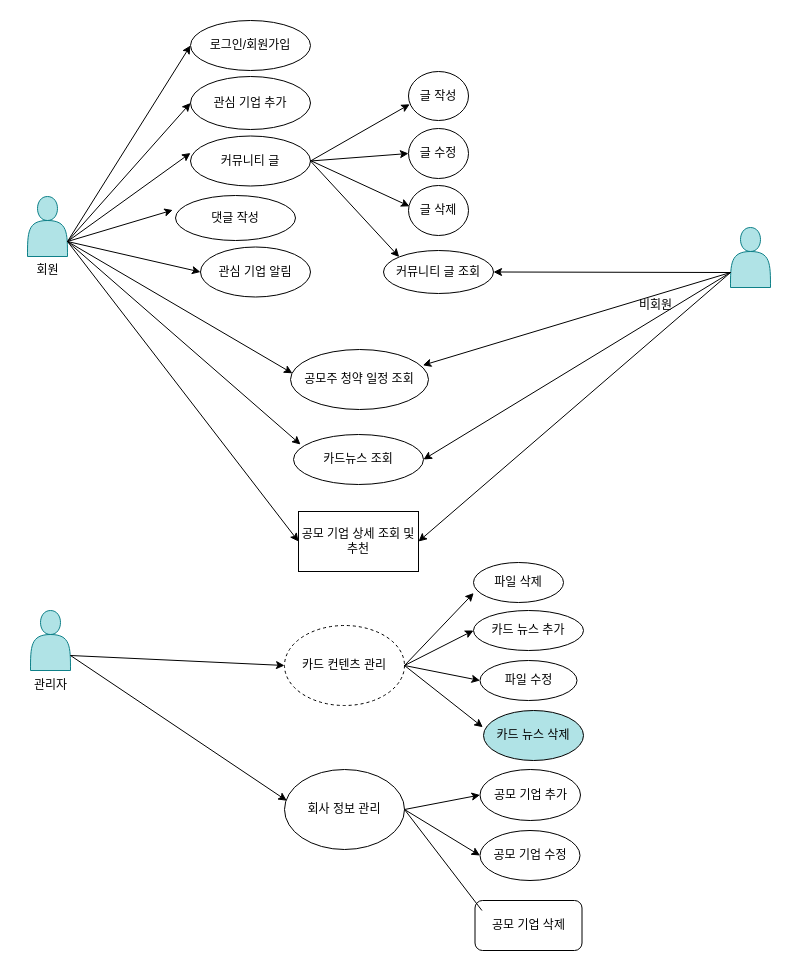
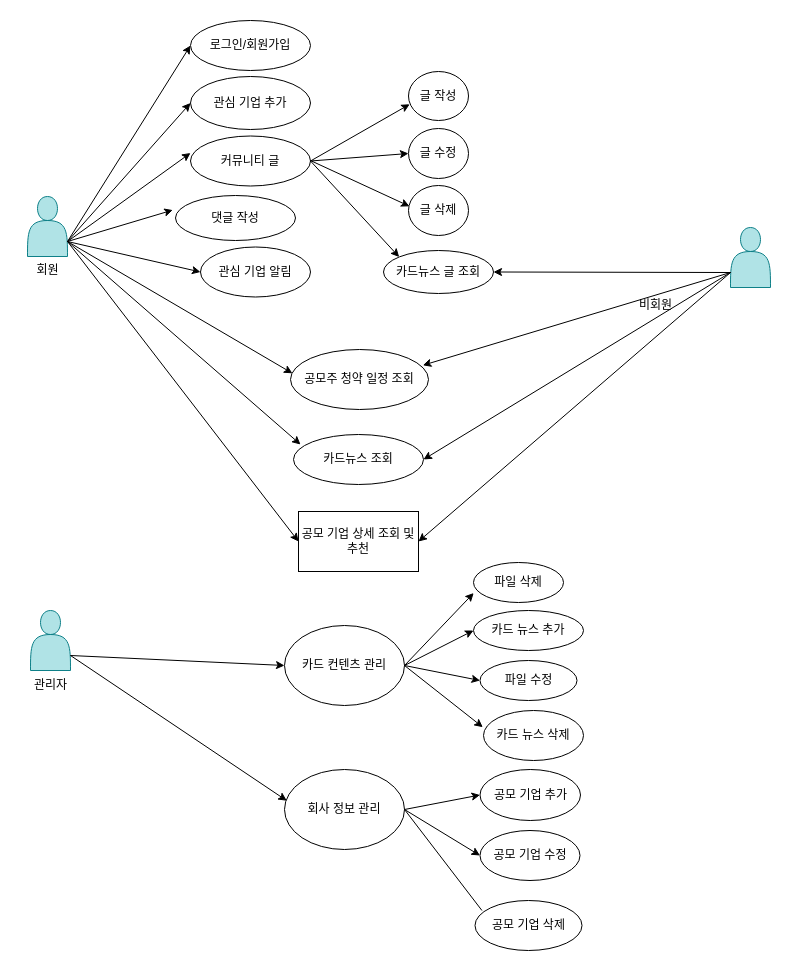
(439, 273) -> (439, 273)
(345, 666) -> (345, 666)
(534, 736) -> (534, 736)
(529, 926) -> (529, 926)
